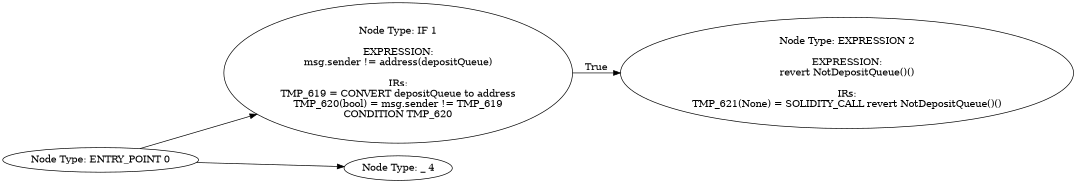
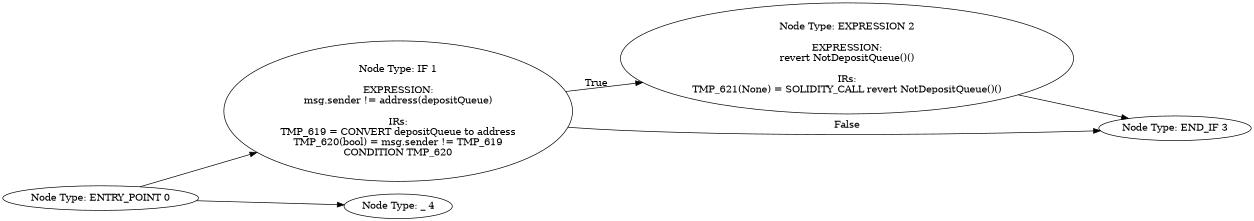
none -> (1175, 128)
